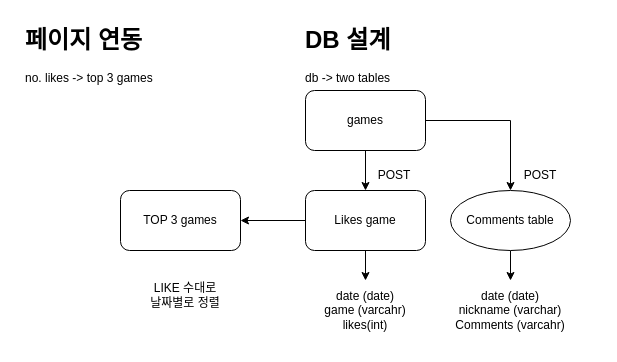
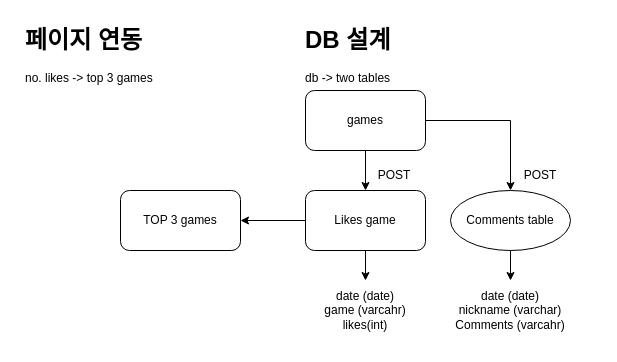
(186, 296) -> none
